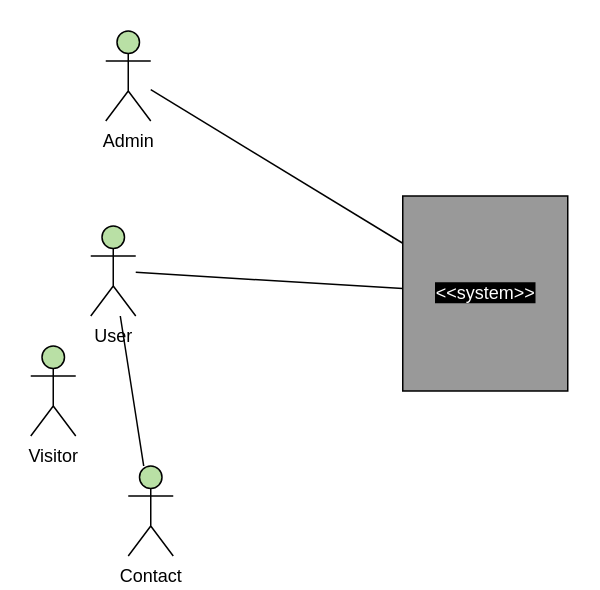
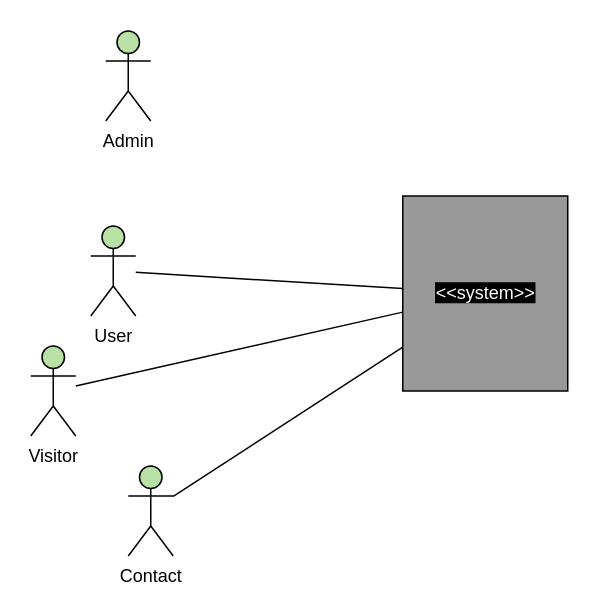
(276, 166) -> none
none -> (239, 349)
(132, 391) -> (288, 421)
